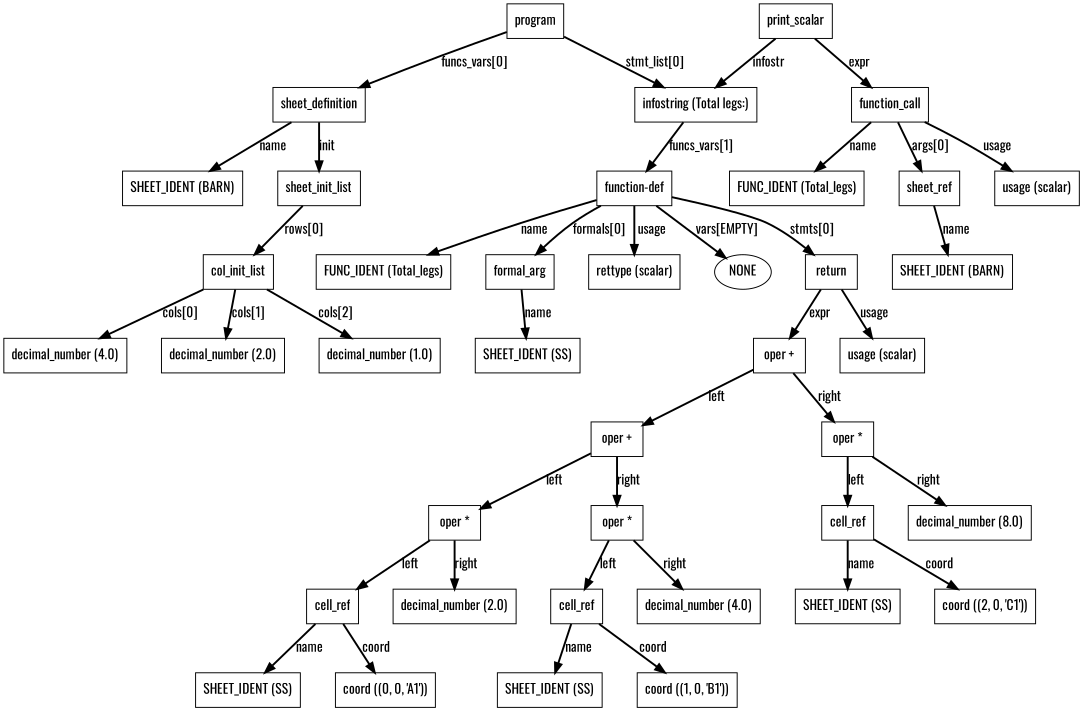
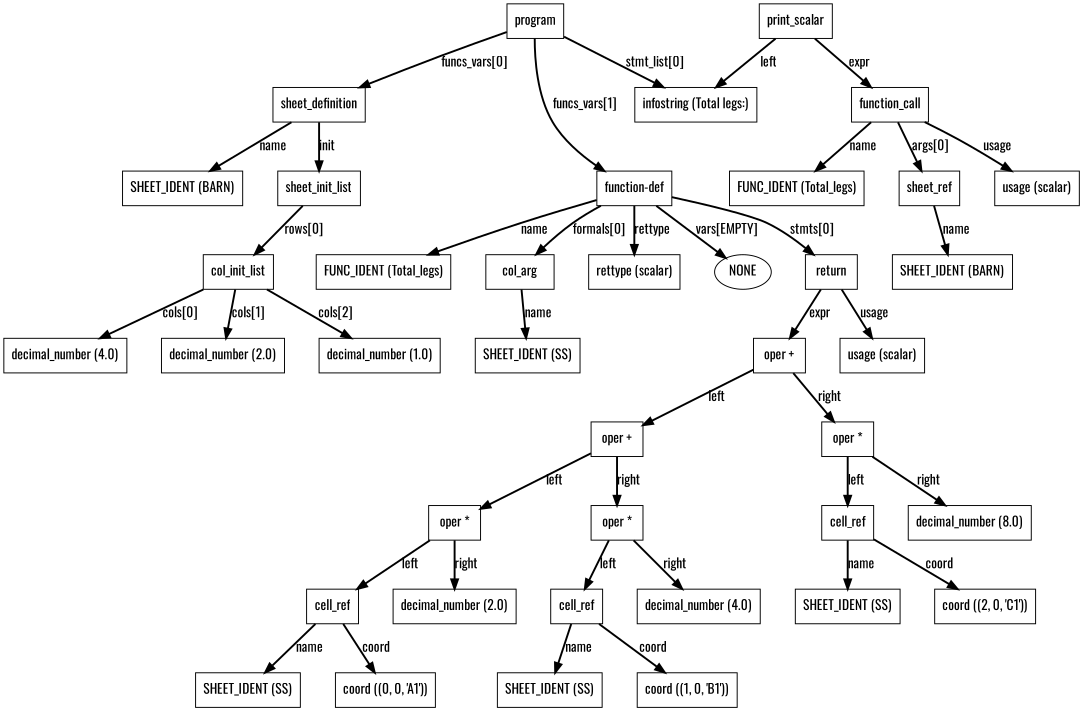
(769, 63) -> (769, 63)
(668, 143) -> (547, 111)
(652, 230) -> (652, 230)
(520, 272) -> (520, 272)
